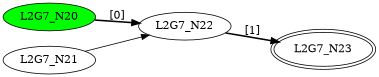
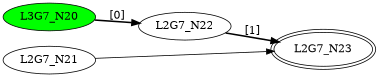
(49, 17) -> (49, 17)
(113, 44) -> (181, 55)
